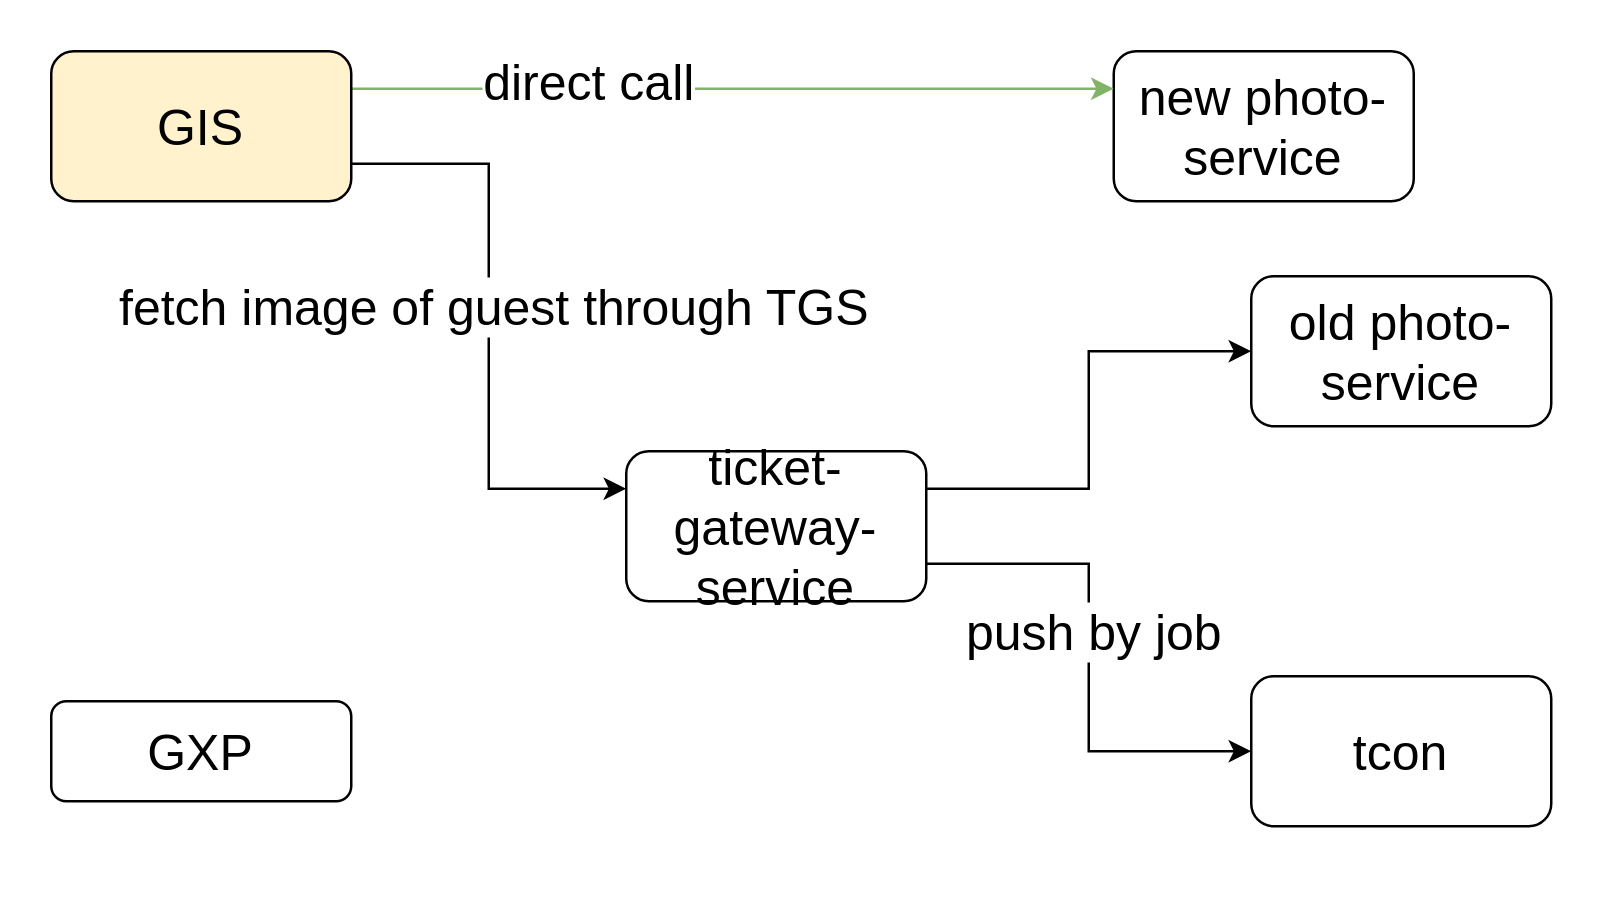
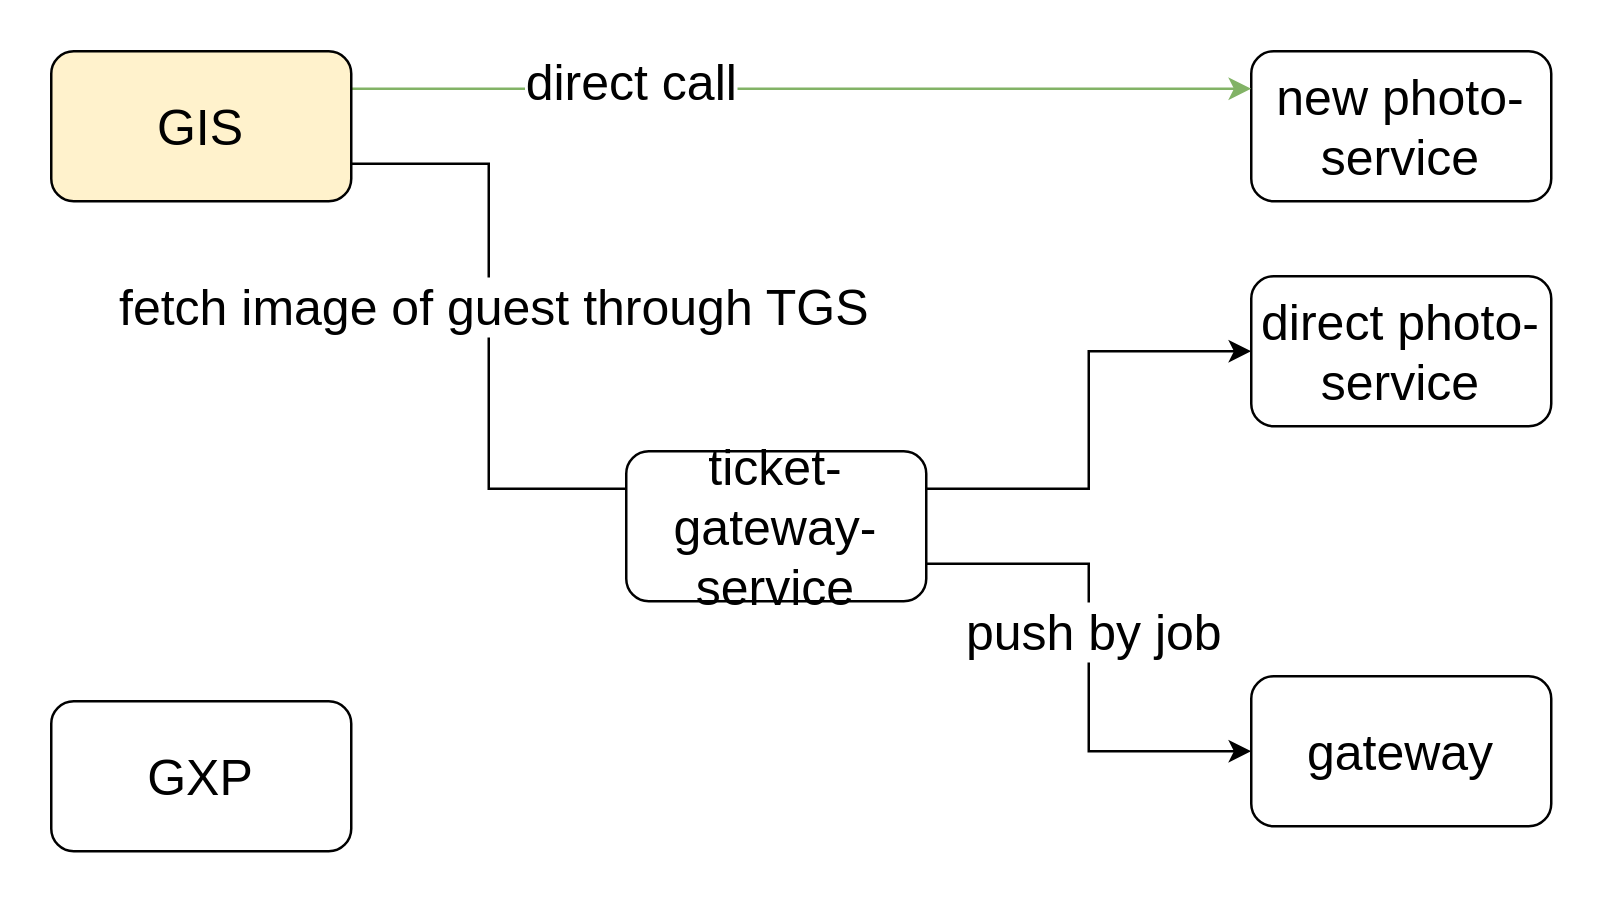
(1264, 126) -> (1401, 126)
(1401, 351) -> (1401, 351)
(608, 489) -> (615, 489)
(201, 751) -> (201, 776)
(1401, 751) -> (1401, 751)
